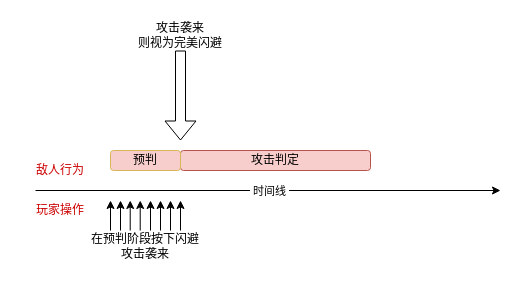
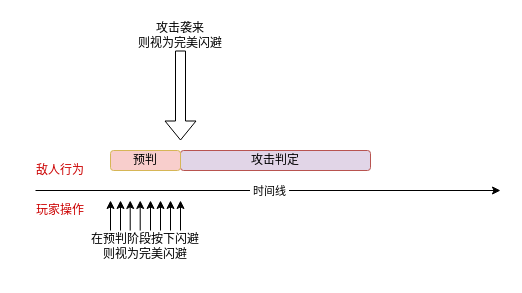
(276, 161) -> (276, 161)
(146, 247) -> (146, 247)
